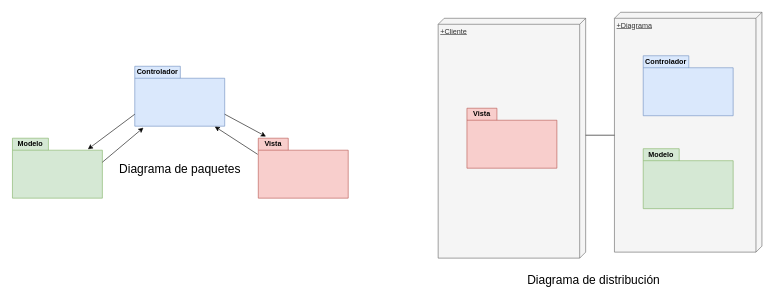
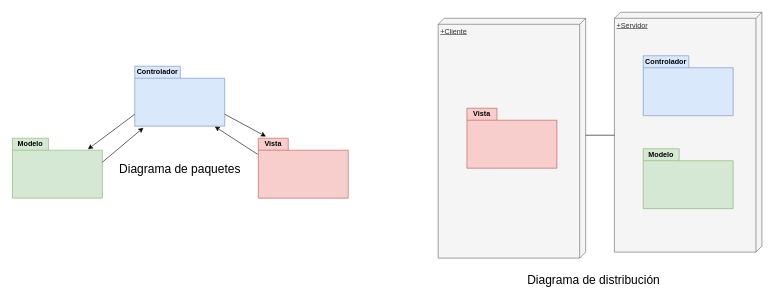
(634, 26) -> (634, 26)
